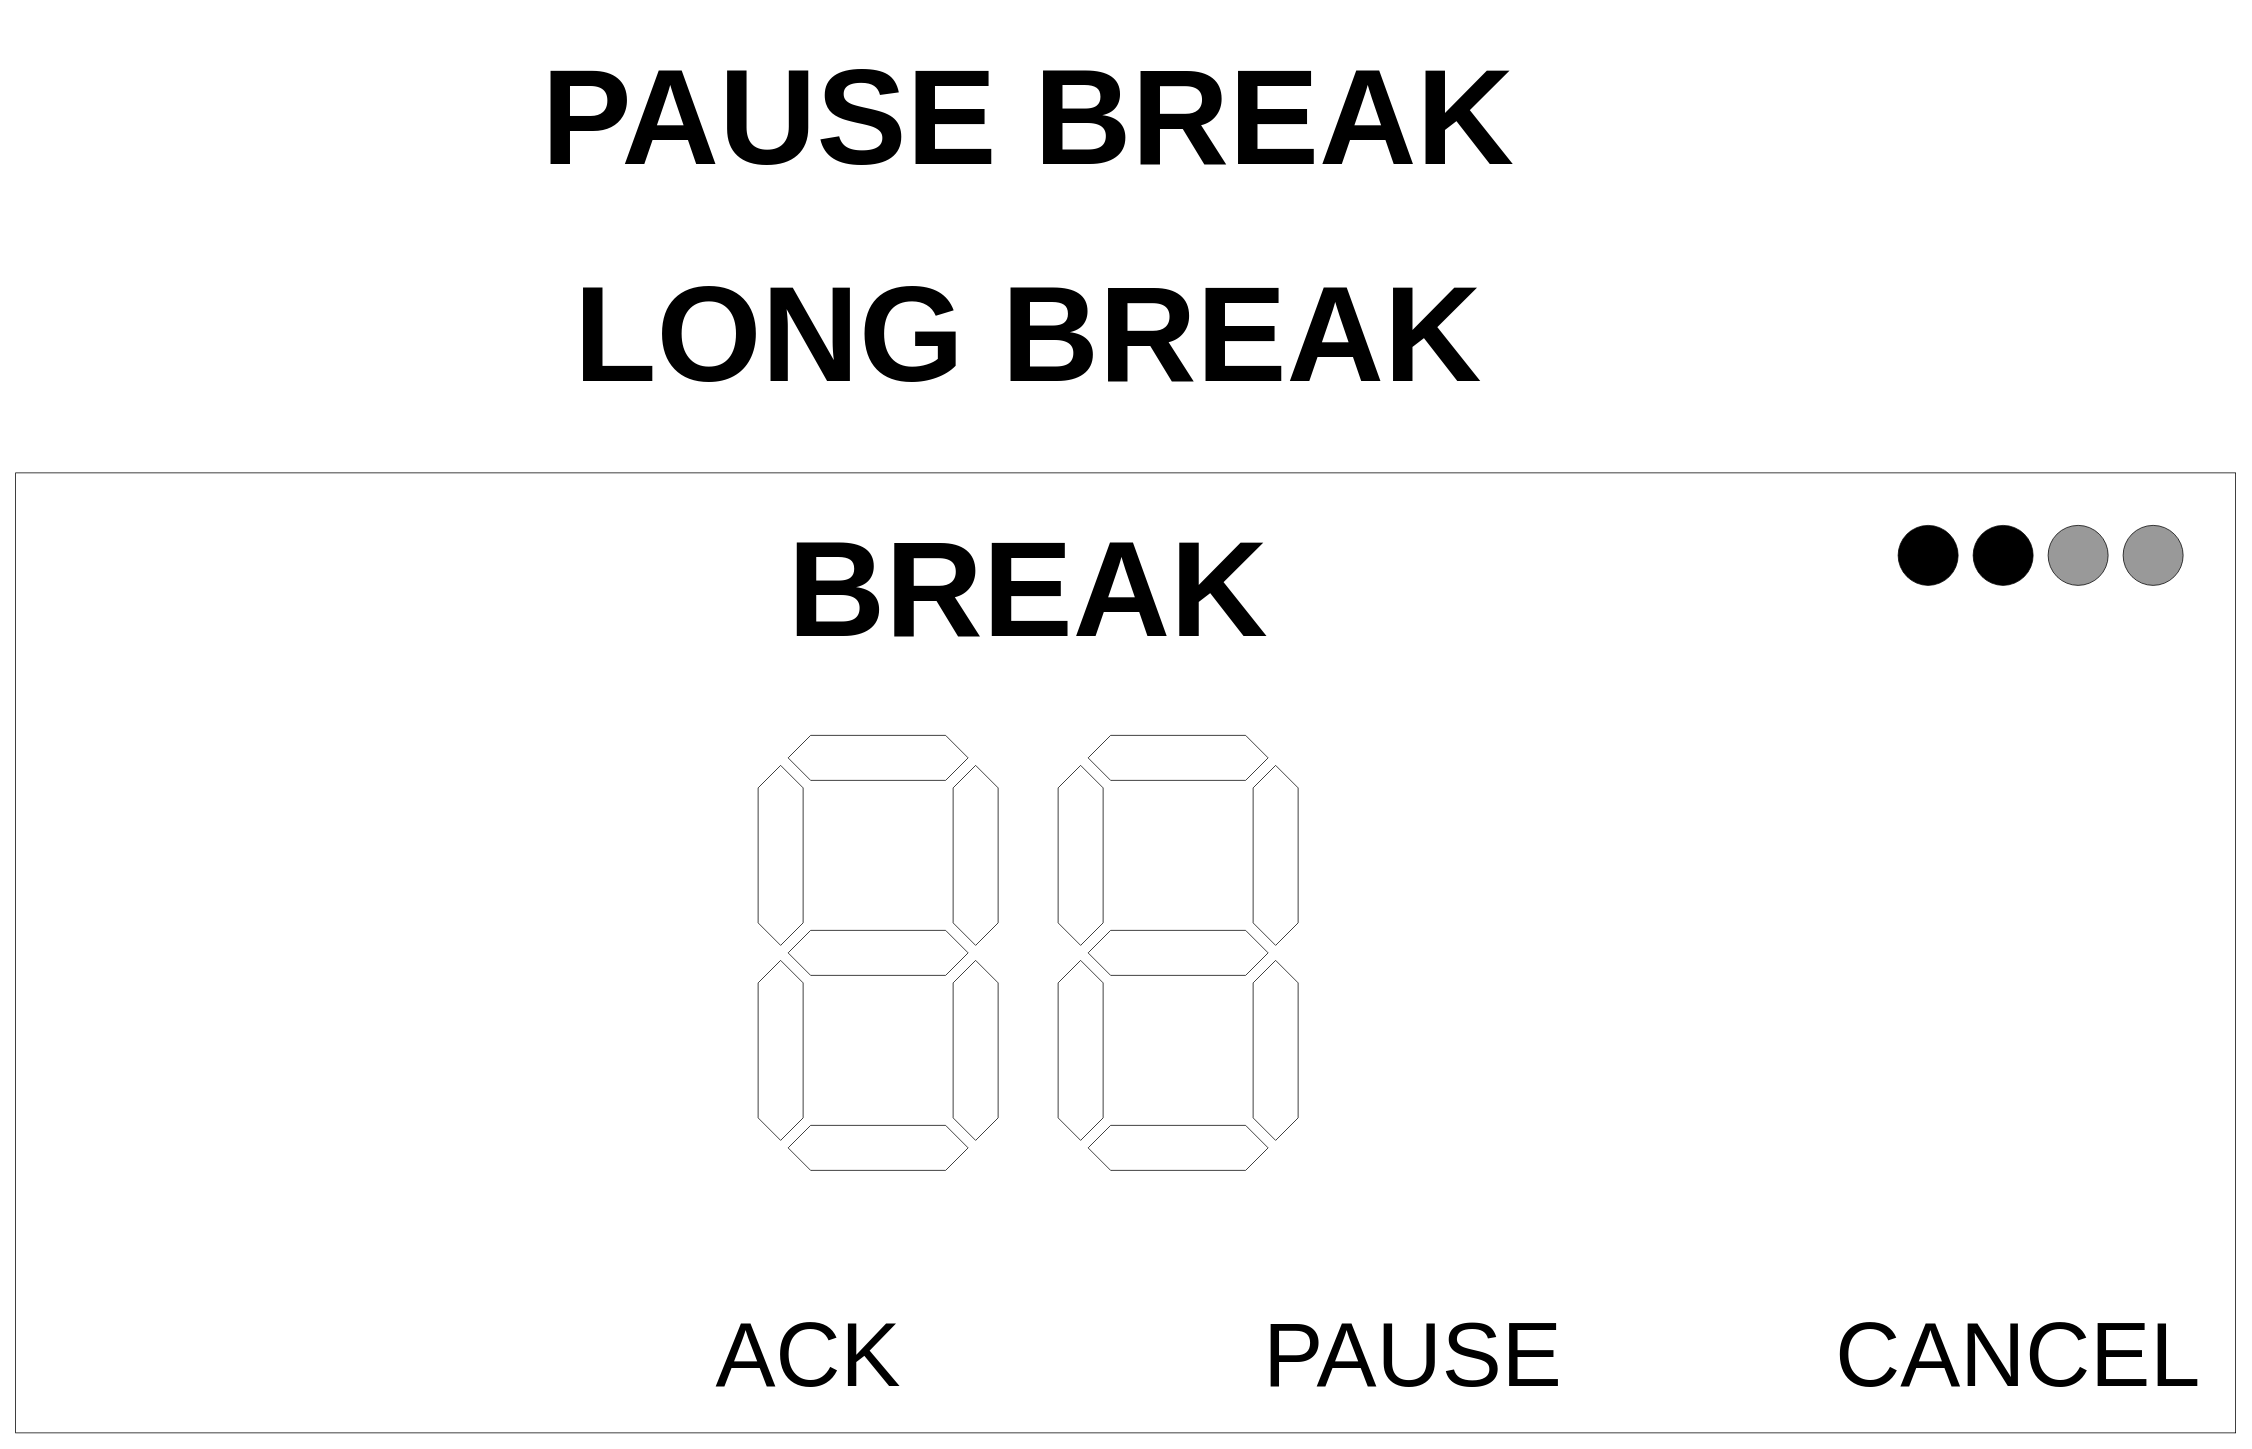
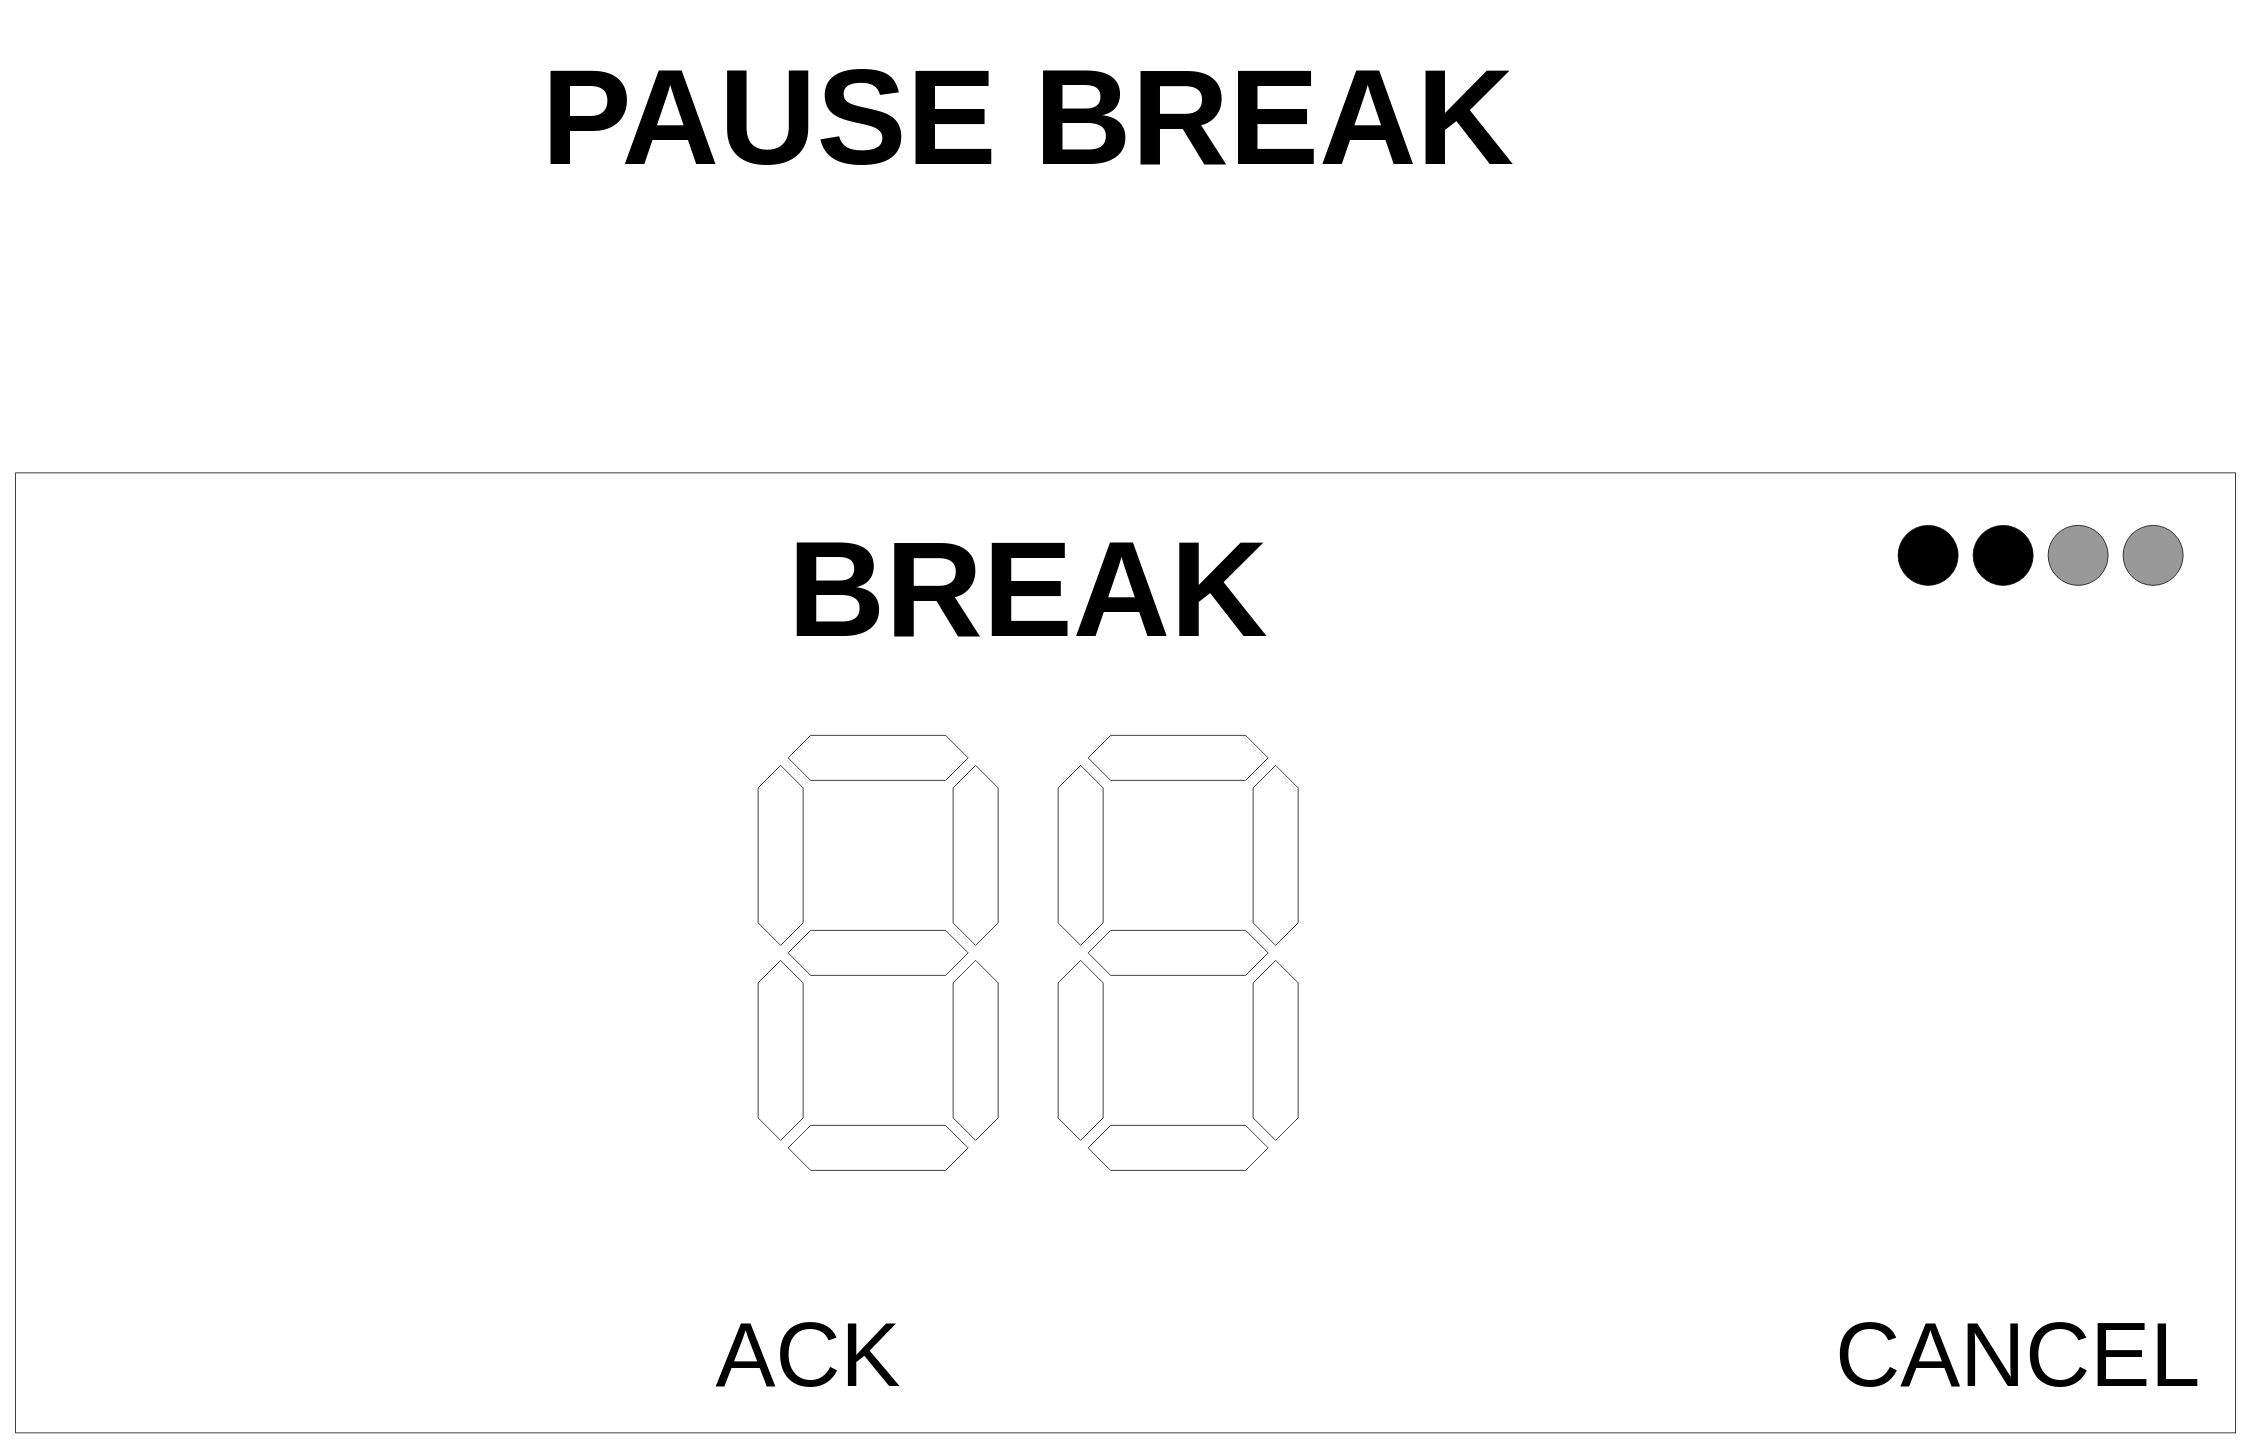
(1028, 334) -> none
(1413, 1354) -> none
